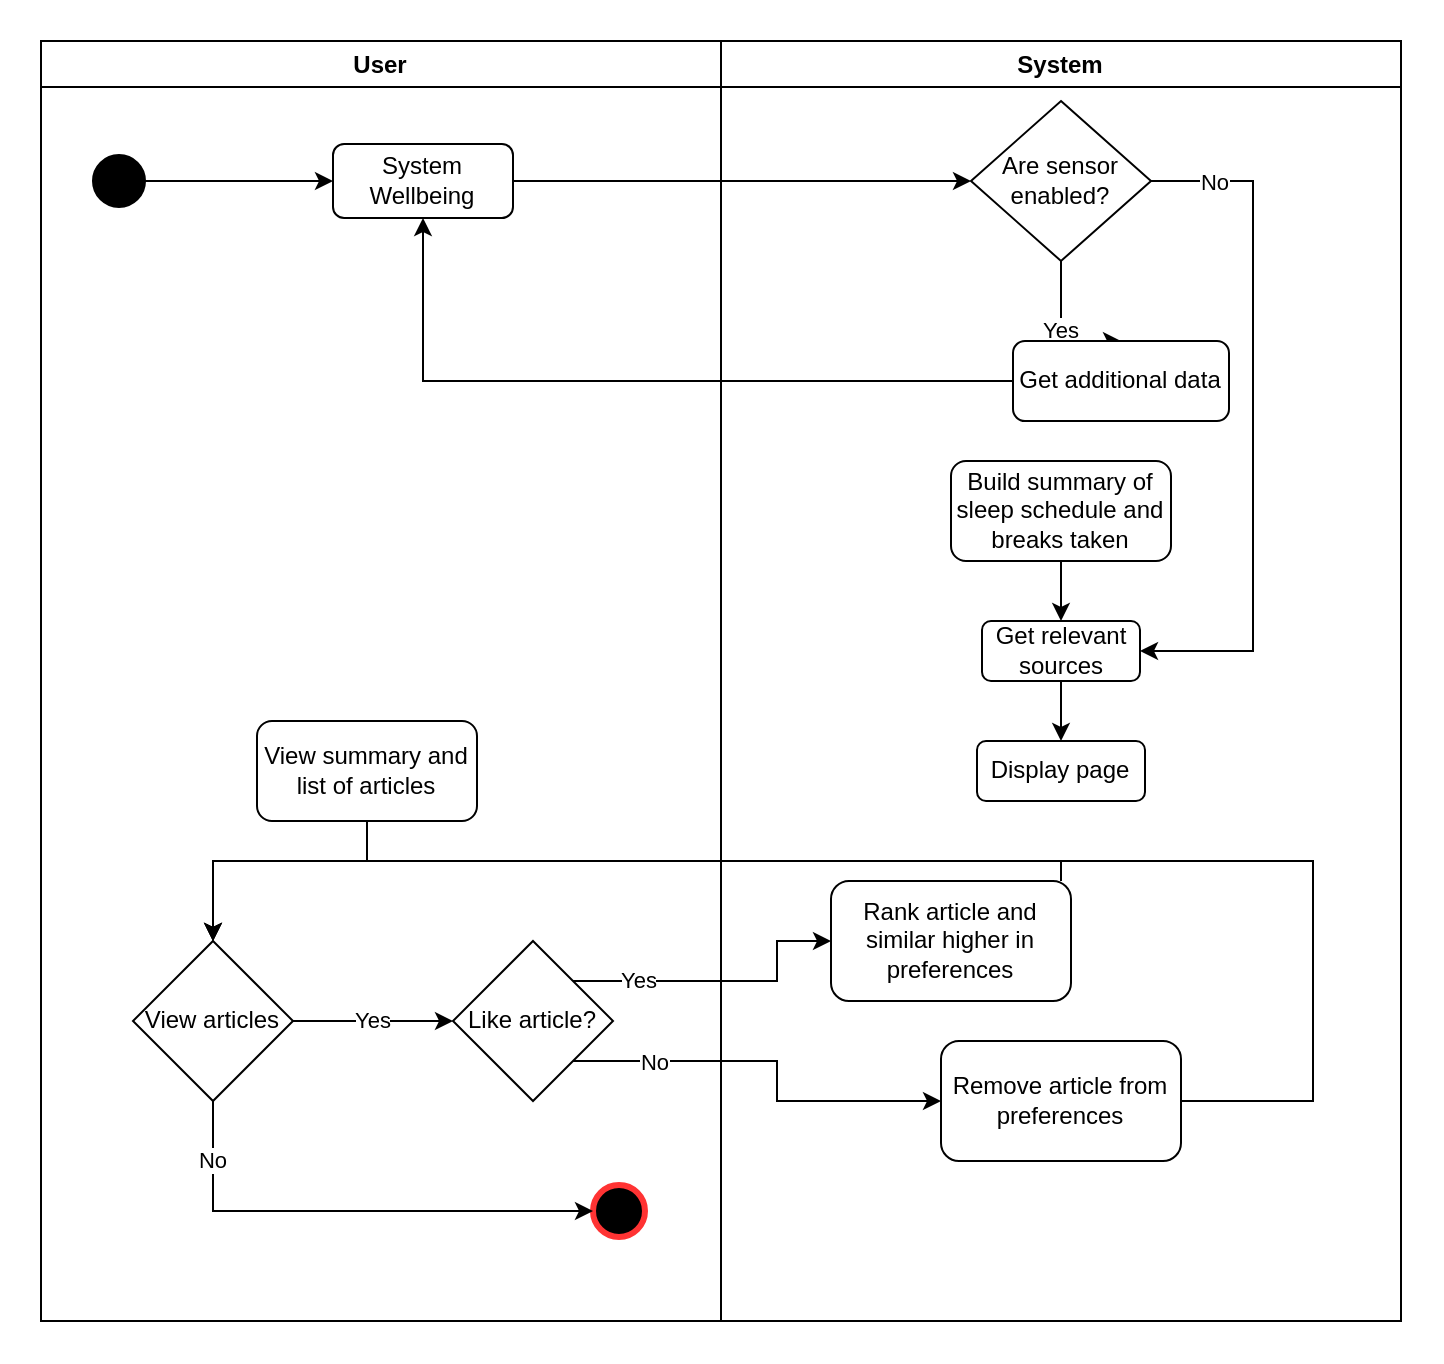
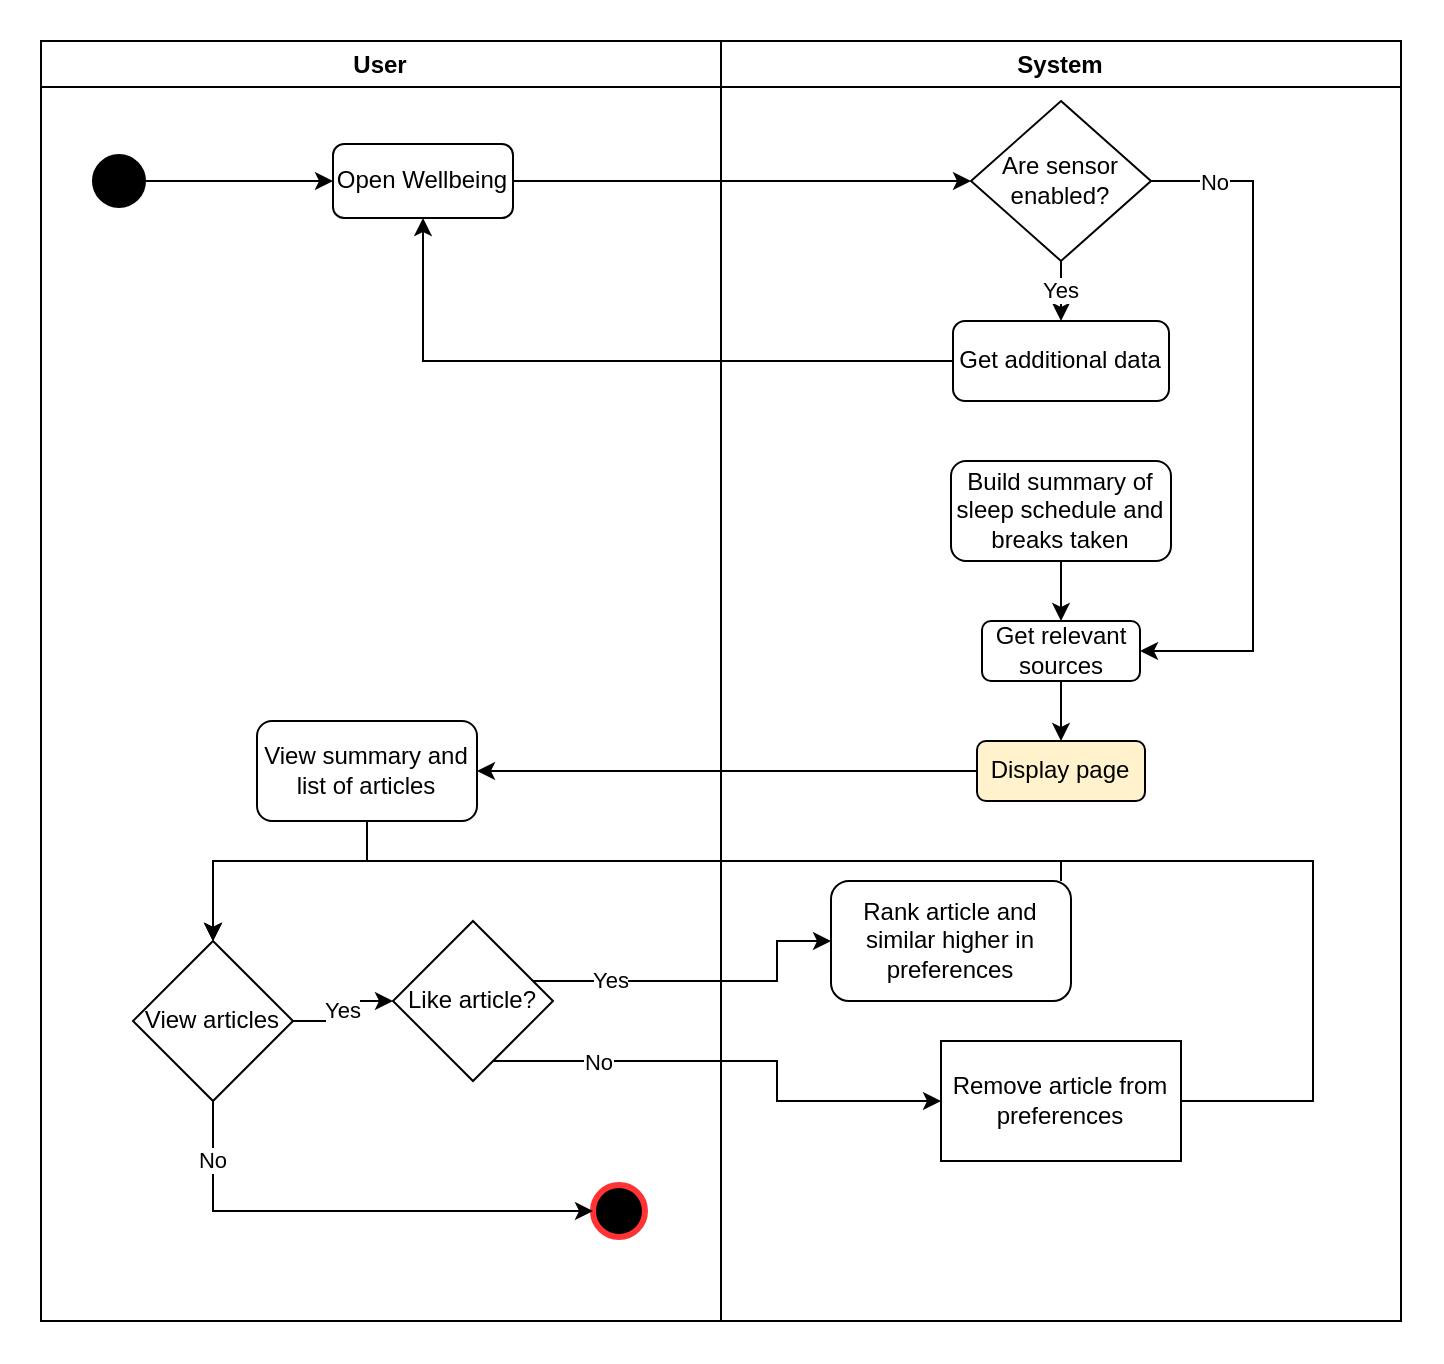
(423, 181) -> (423, 181)
(1121, 381) -> (1061, 361)
none -> (851, 771)
(1061, 771) -> (1061, 771)
(533, 1021) -> (473, 1001)
(1061, 1101) -> (1061, 1101)
